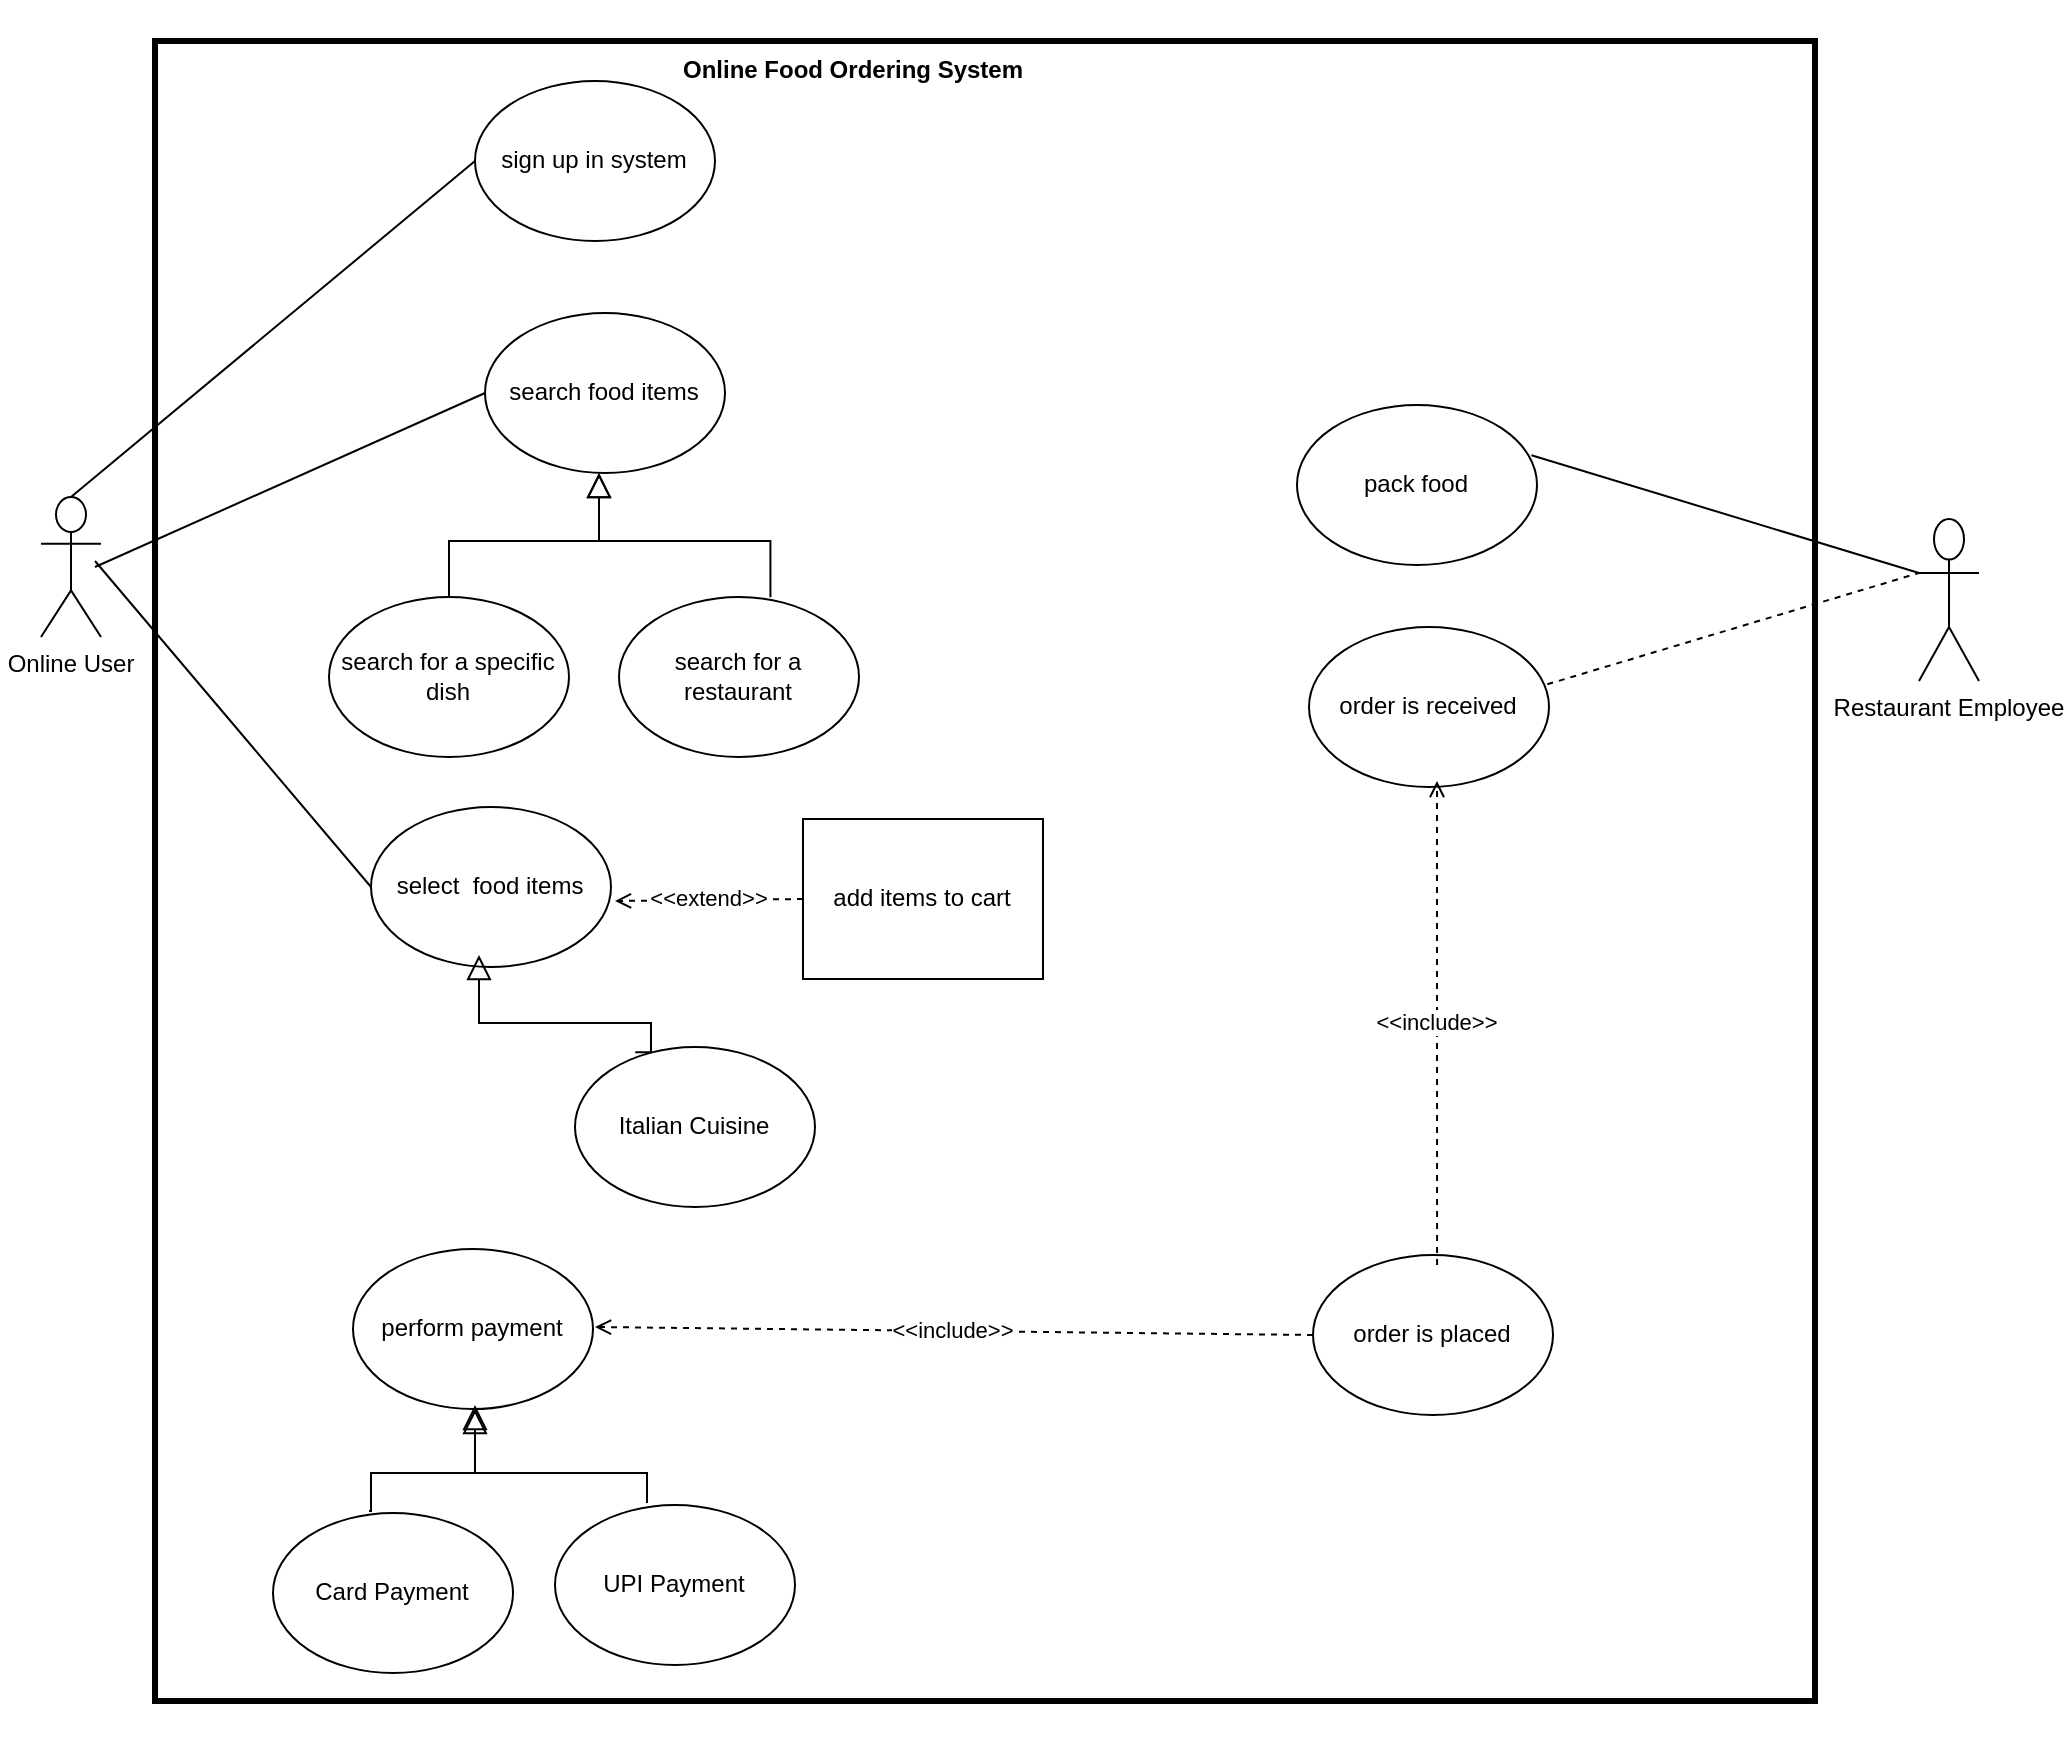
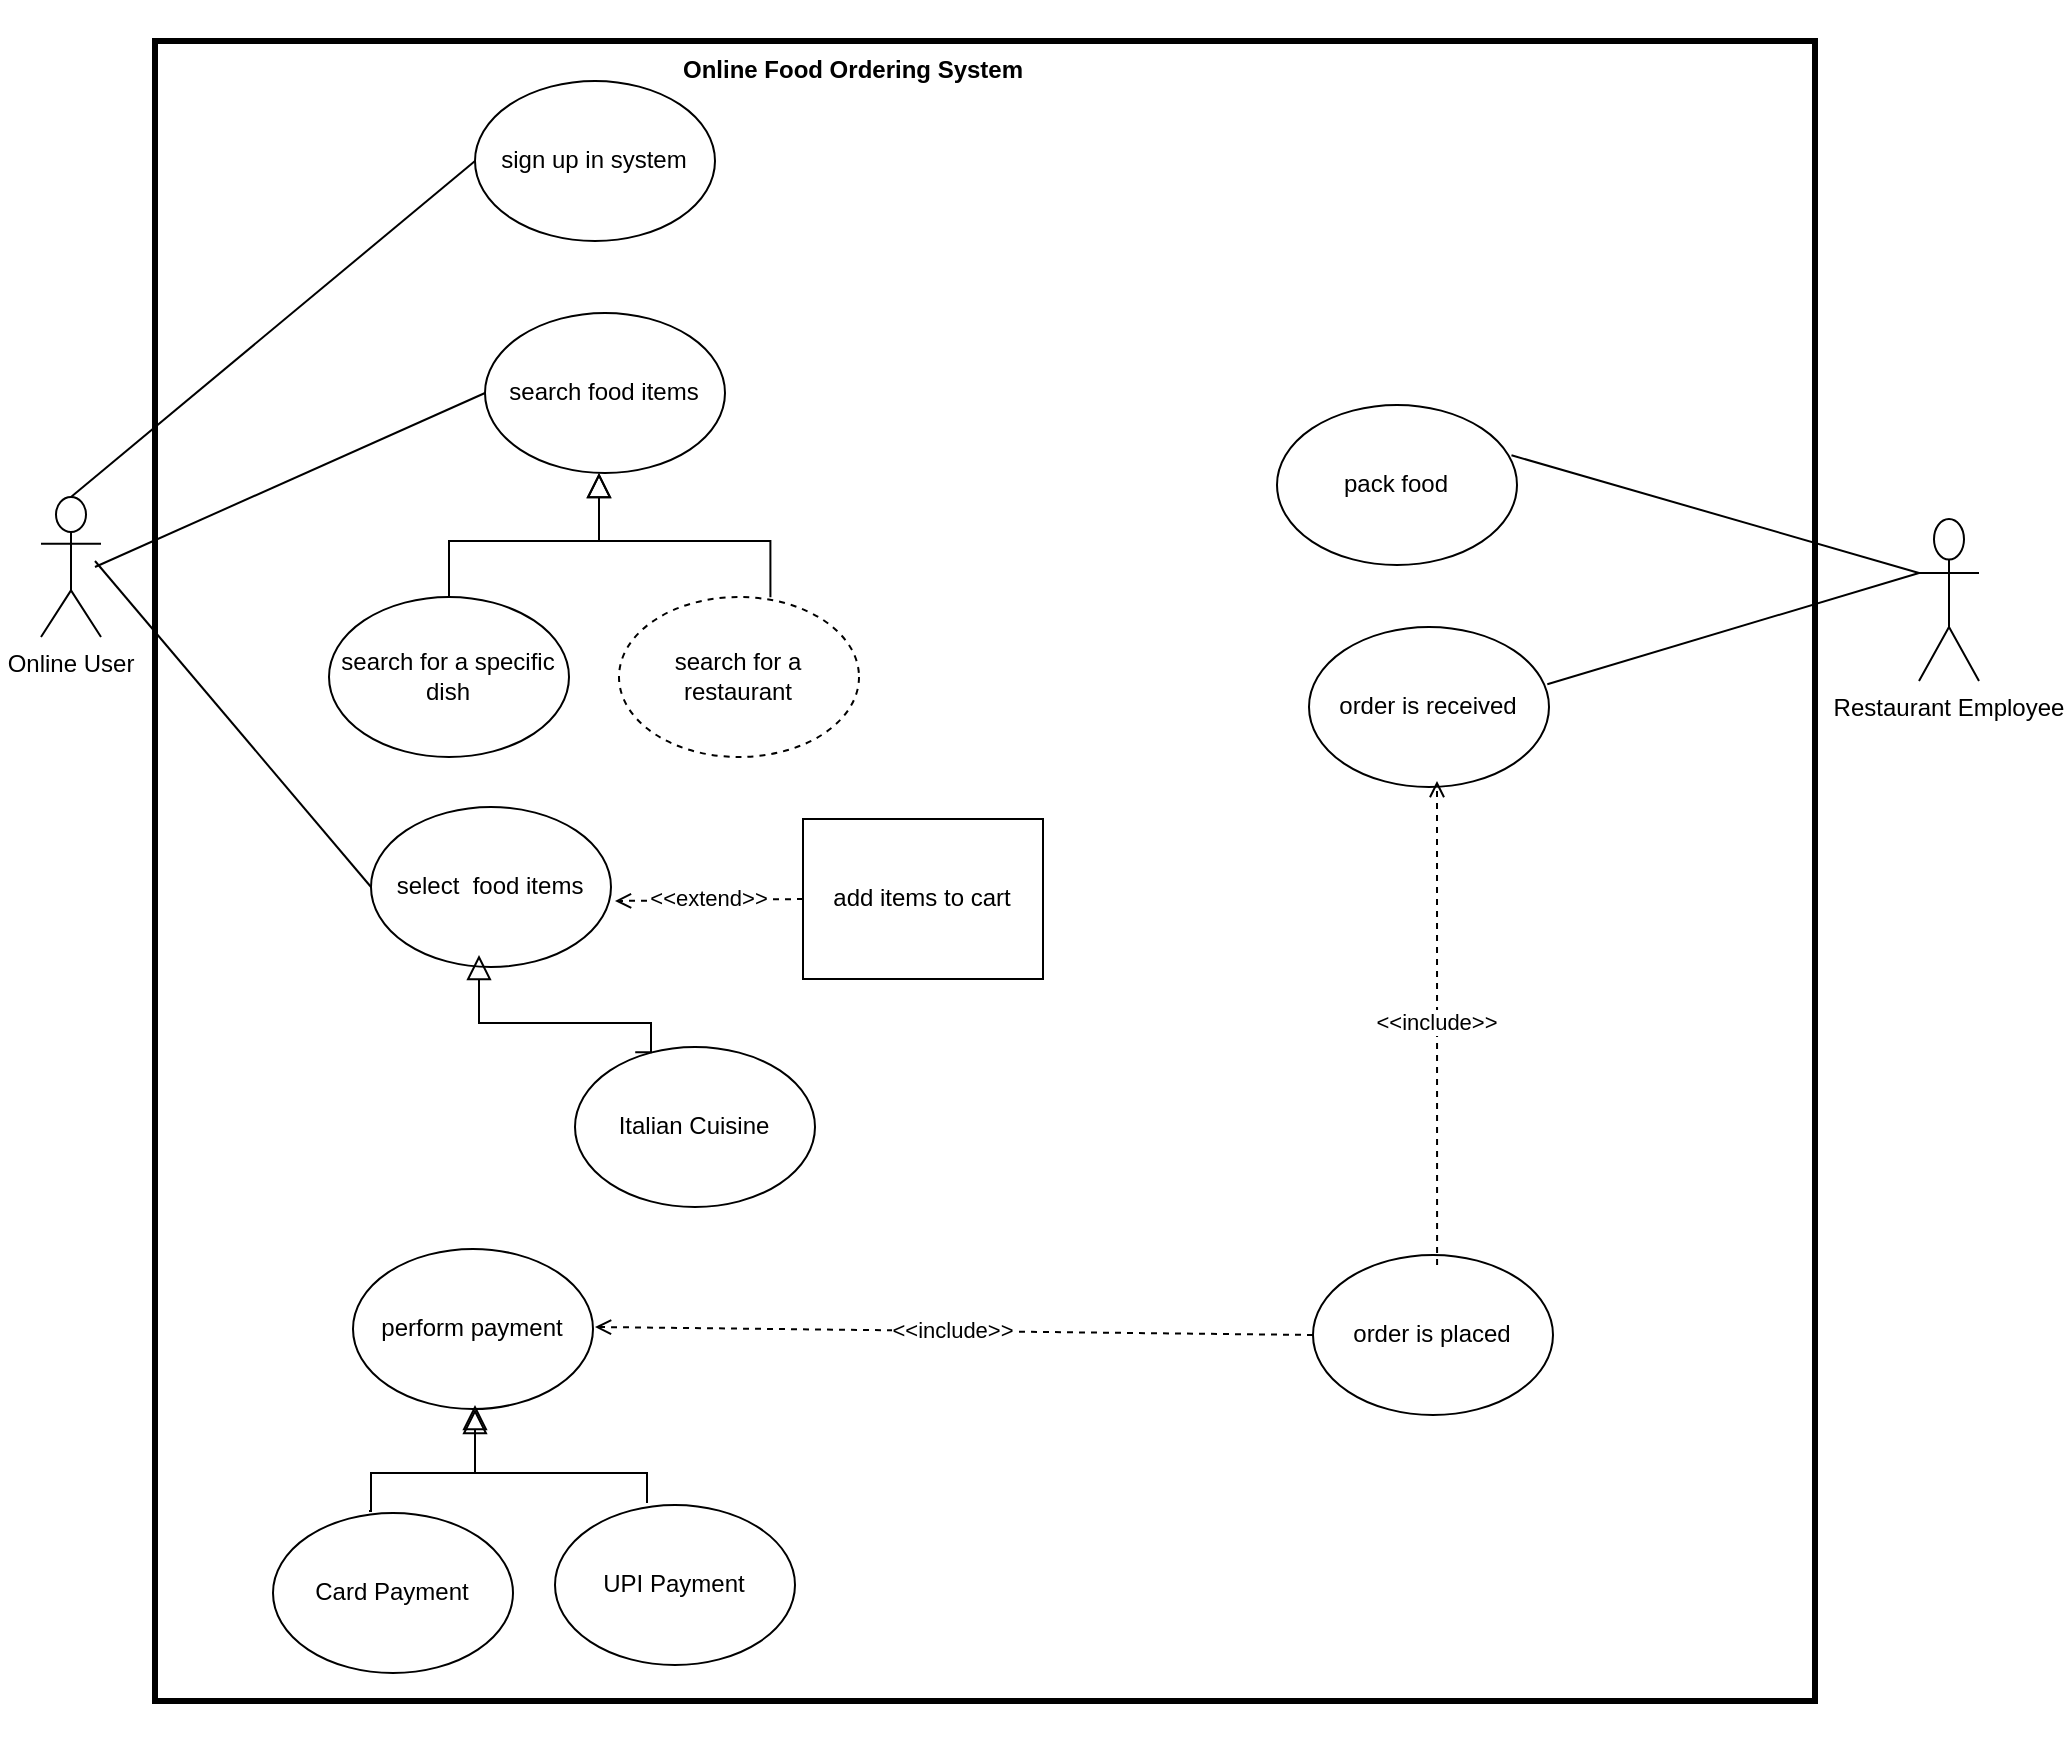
(1417, 485) -> (1397, 485)
(1732, 629) -> (1732, 629)
(739, 677) -> (739, 677)
